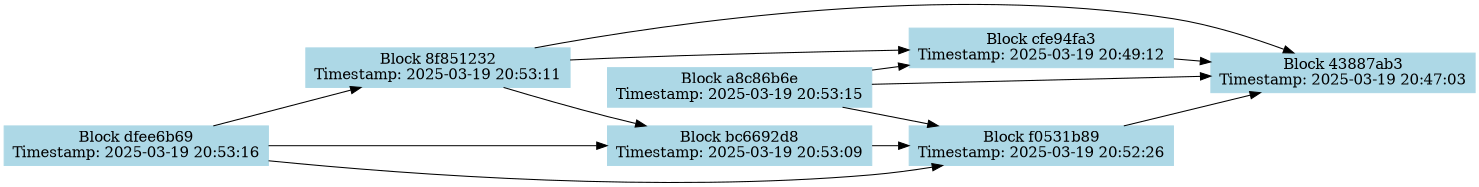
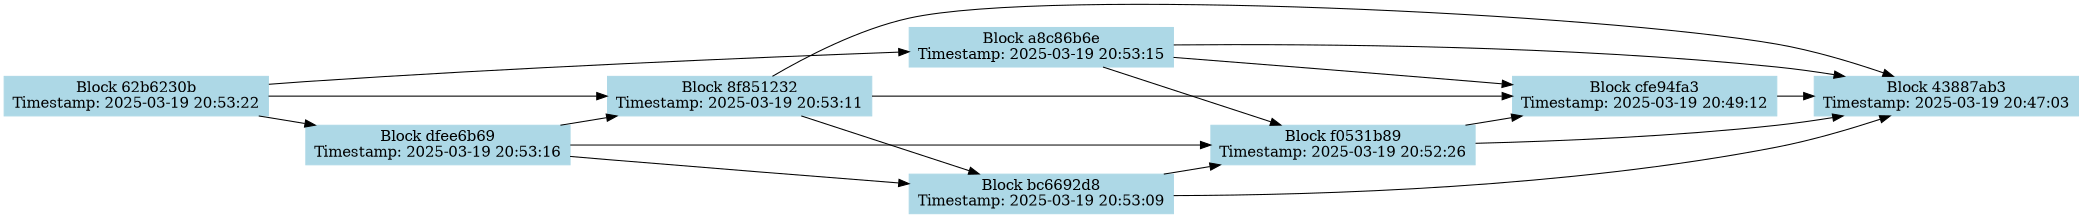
none -> (136, 96)
none -> (1488, 121)
none -> (1530, 180)
